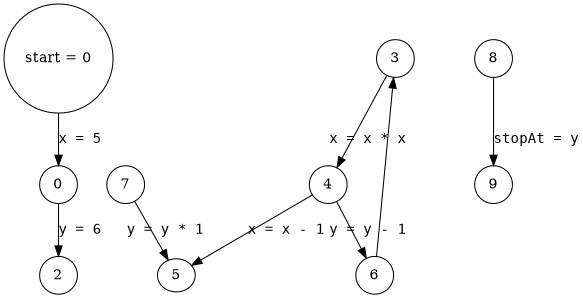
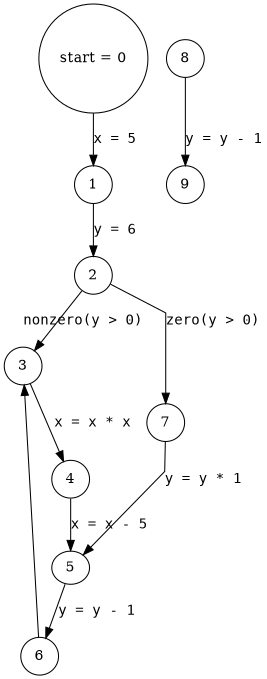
(536, 139) -> (224, 139)
(59, 185) -> (93, 185)
(349, 225) -> (57, 606)
(286, 230) -> (109, 525)
none -> (61, 317)
none -> (166, 322)
